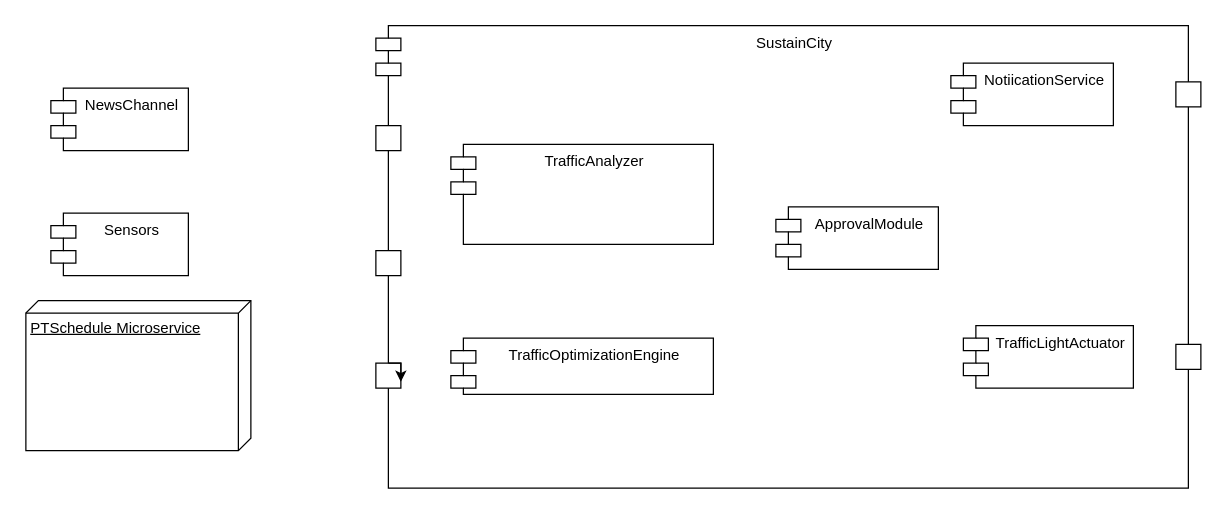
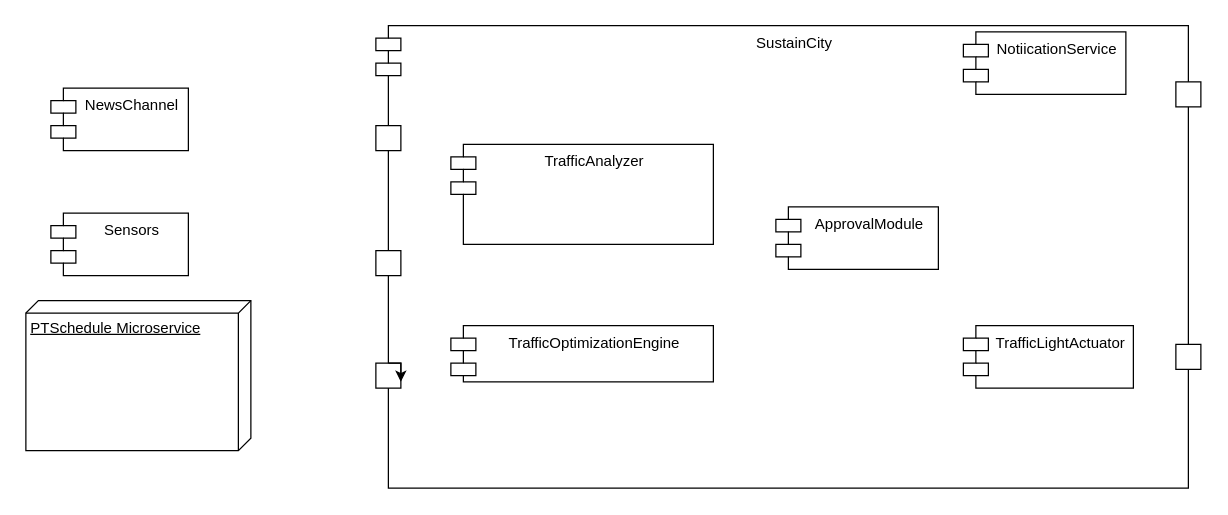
(1032, 94) -> (1044, 63)
(582, 366) -> (582, 354)
